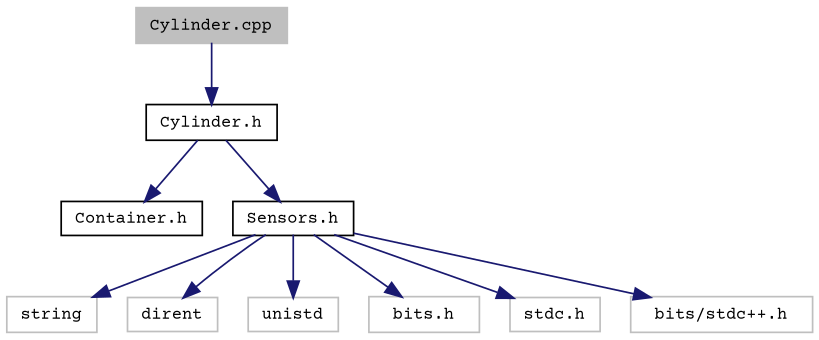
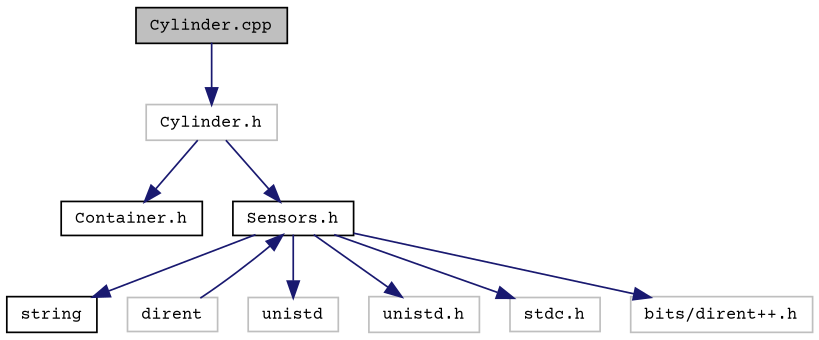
(212, 26) -> (212, 26)
(212, 122) -> (212, 122)
(230, 260) -> (236, 273)
(52, 315) -> (52, 315)
(424, 315) -> (424, 315)
(722, 315) -> (722, 315)
